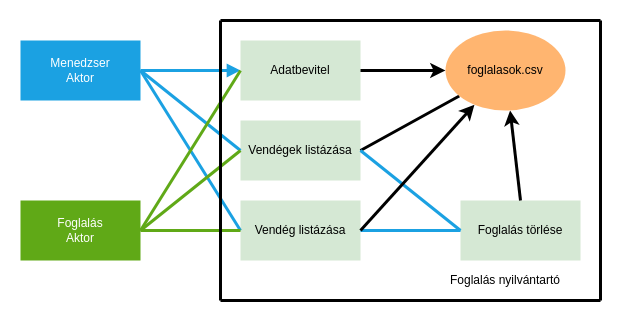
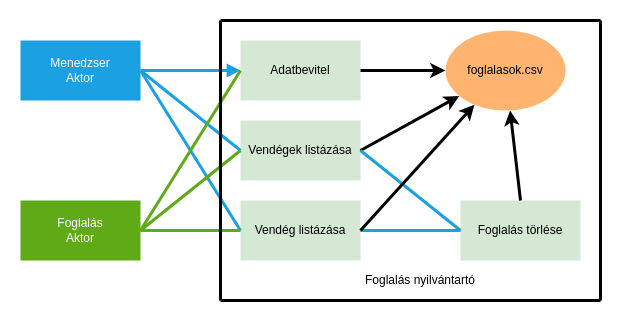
(453, 99) -> (449, 102)
(506, 281) -> (421, 281)
